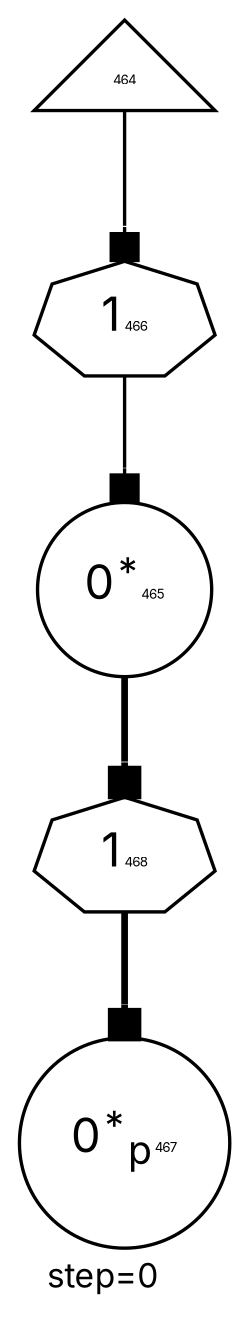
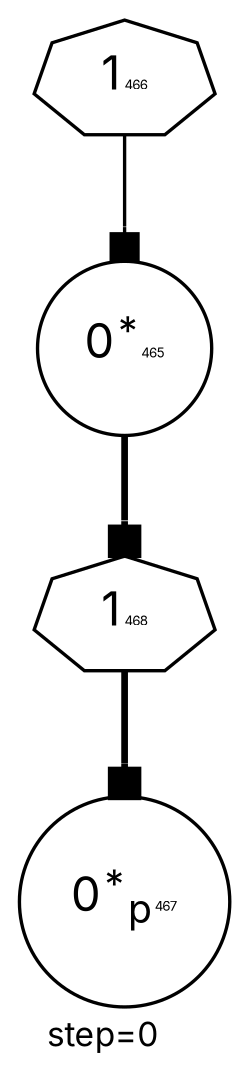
(125, 80) -> none
